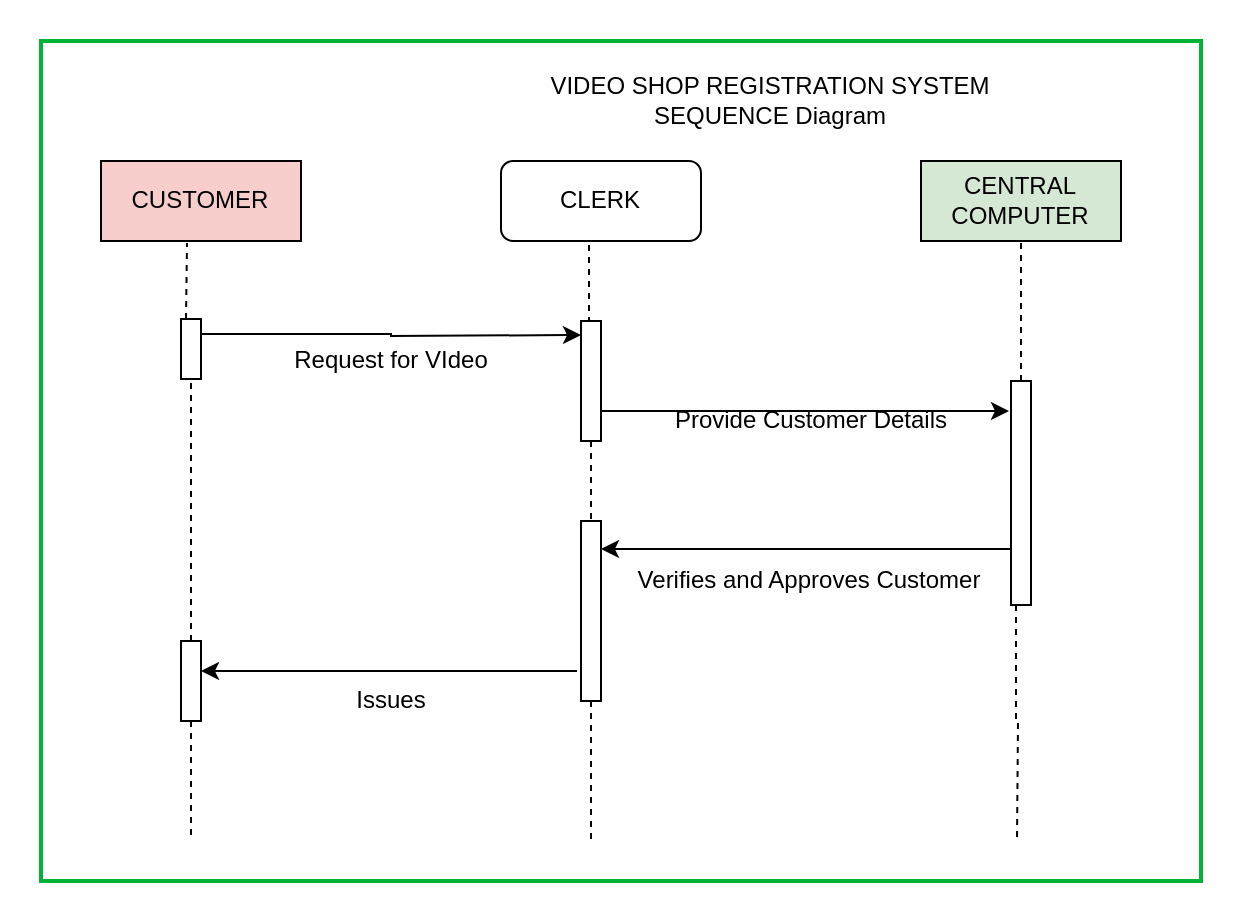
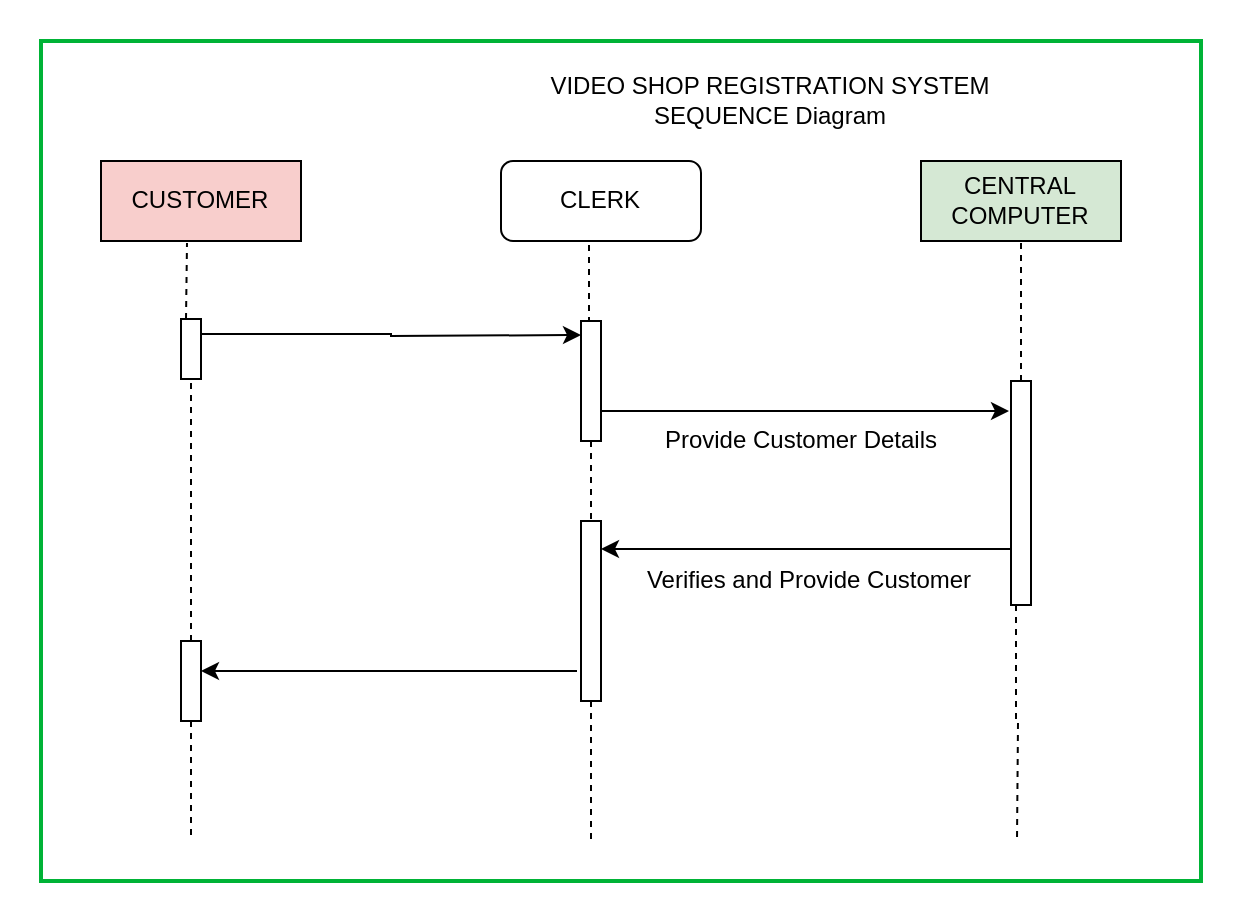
(391, 361) -> none
(811, 421) -> (801, 441)
(810, 581) -> (810, 581)
(391, 701) -> none
